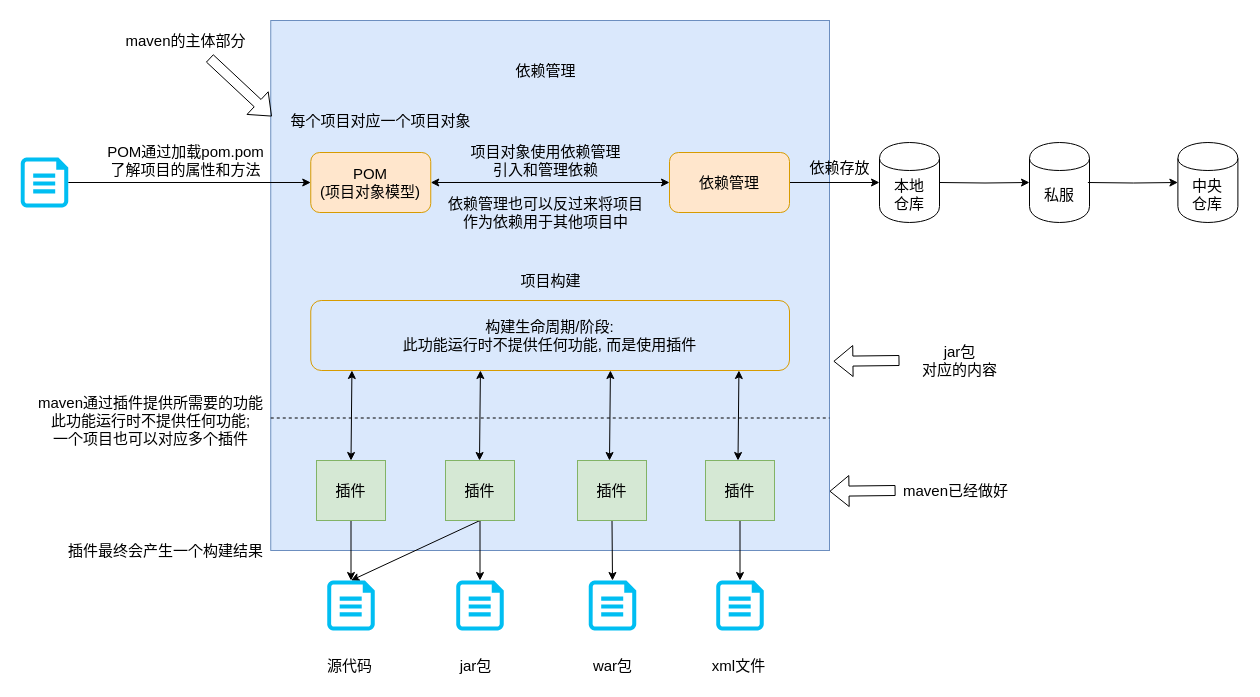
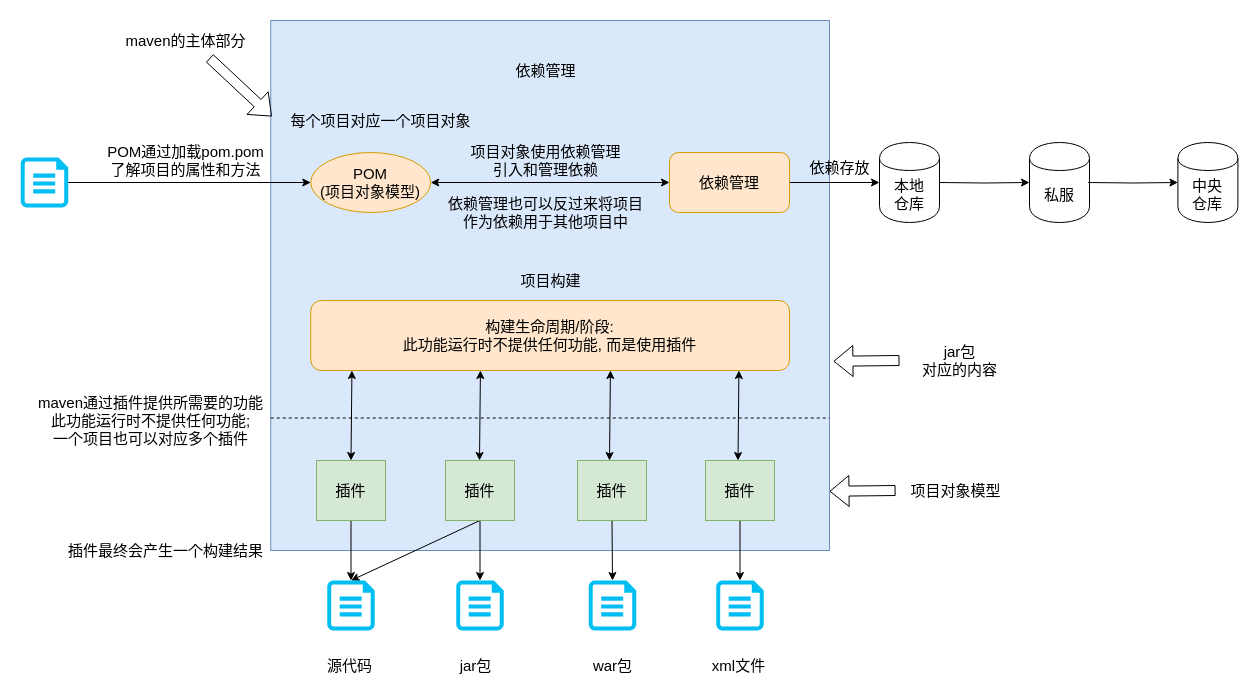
(371, 183) -> (371, 183)
(550, 336) -> (550, 336)
(956, 491) -> (956, 491)
